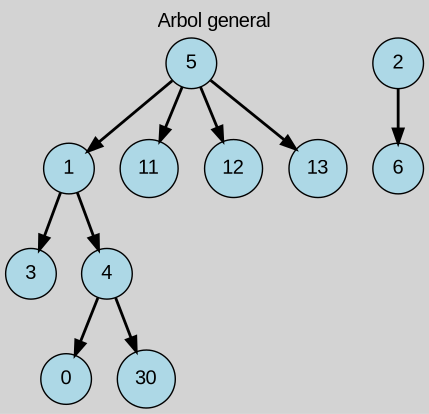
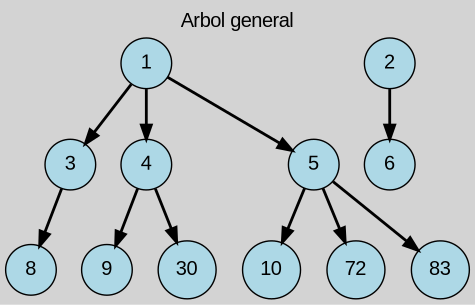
(136, 111) -> (224, 110)
(149, 169) -> (272, 270)
(234, 169) -> (356, 270)
(318, 169) -> (440, 270)
none -> (31, 270)
(66, 379) -> (107, 270)
